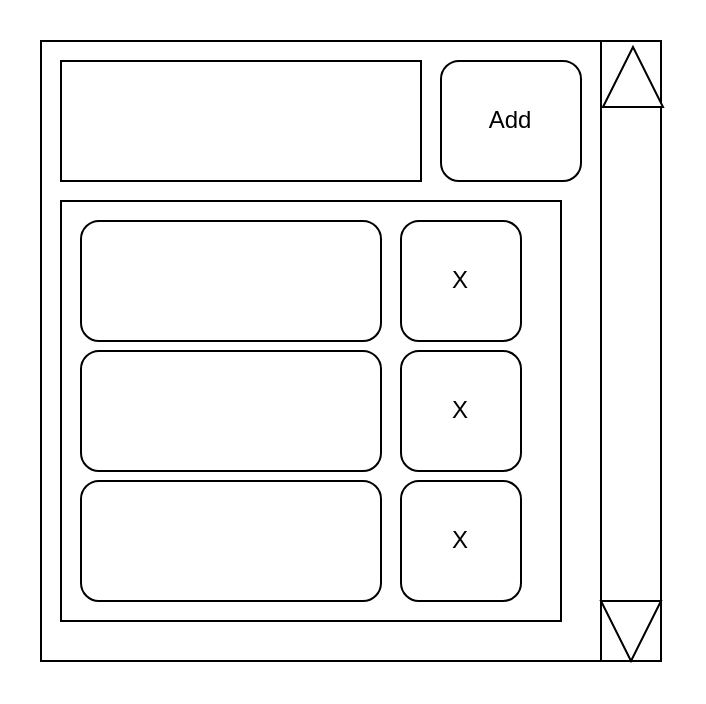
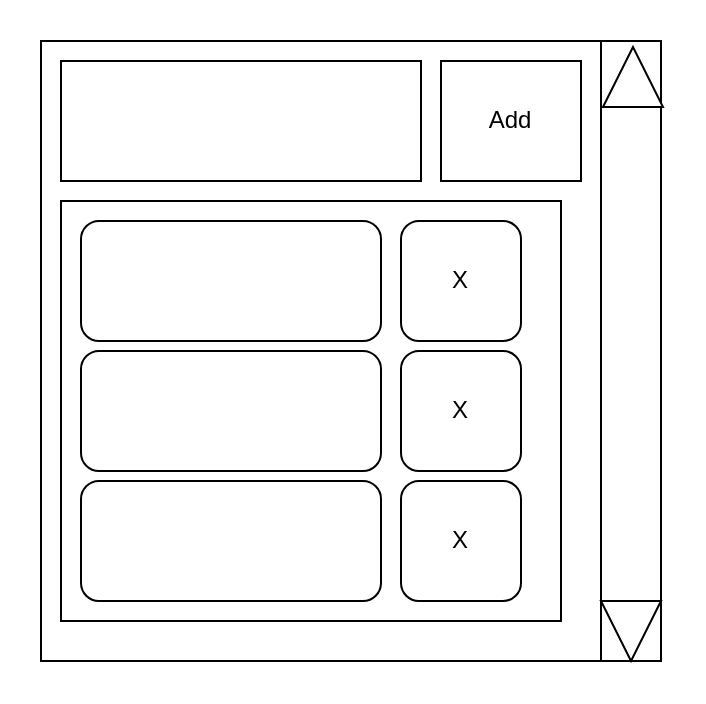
(511, 121) -> (511, 121)
